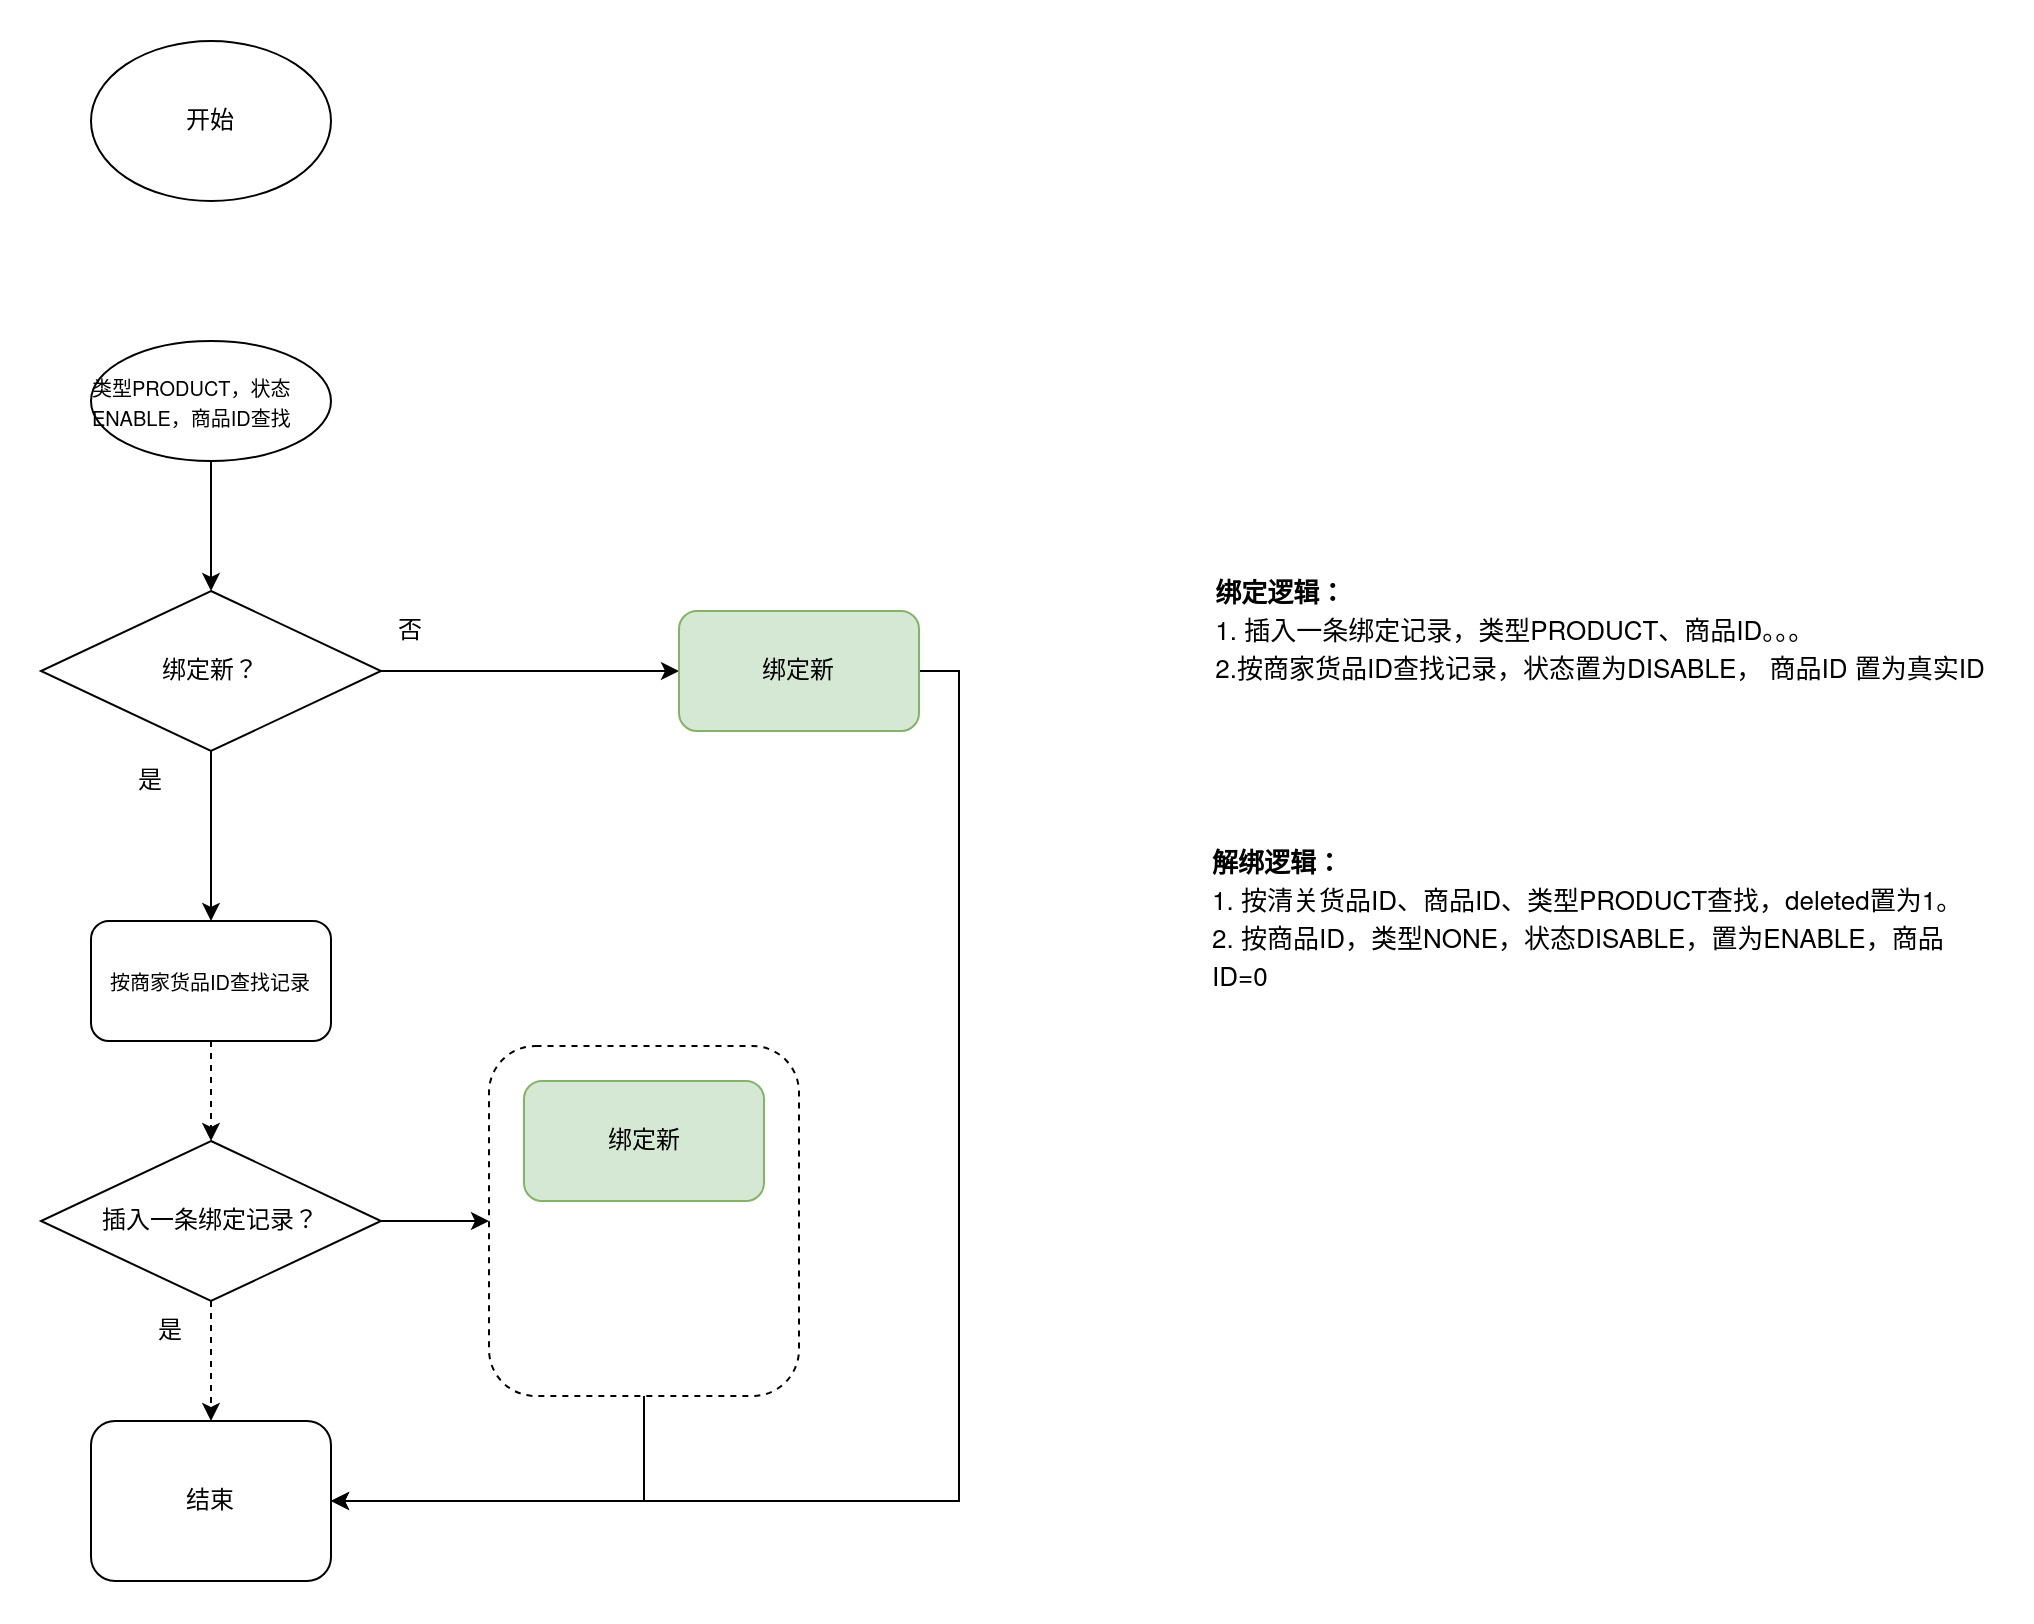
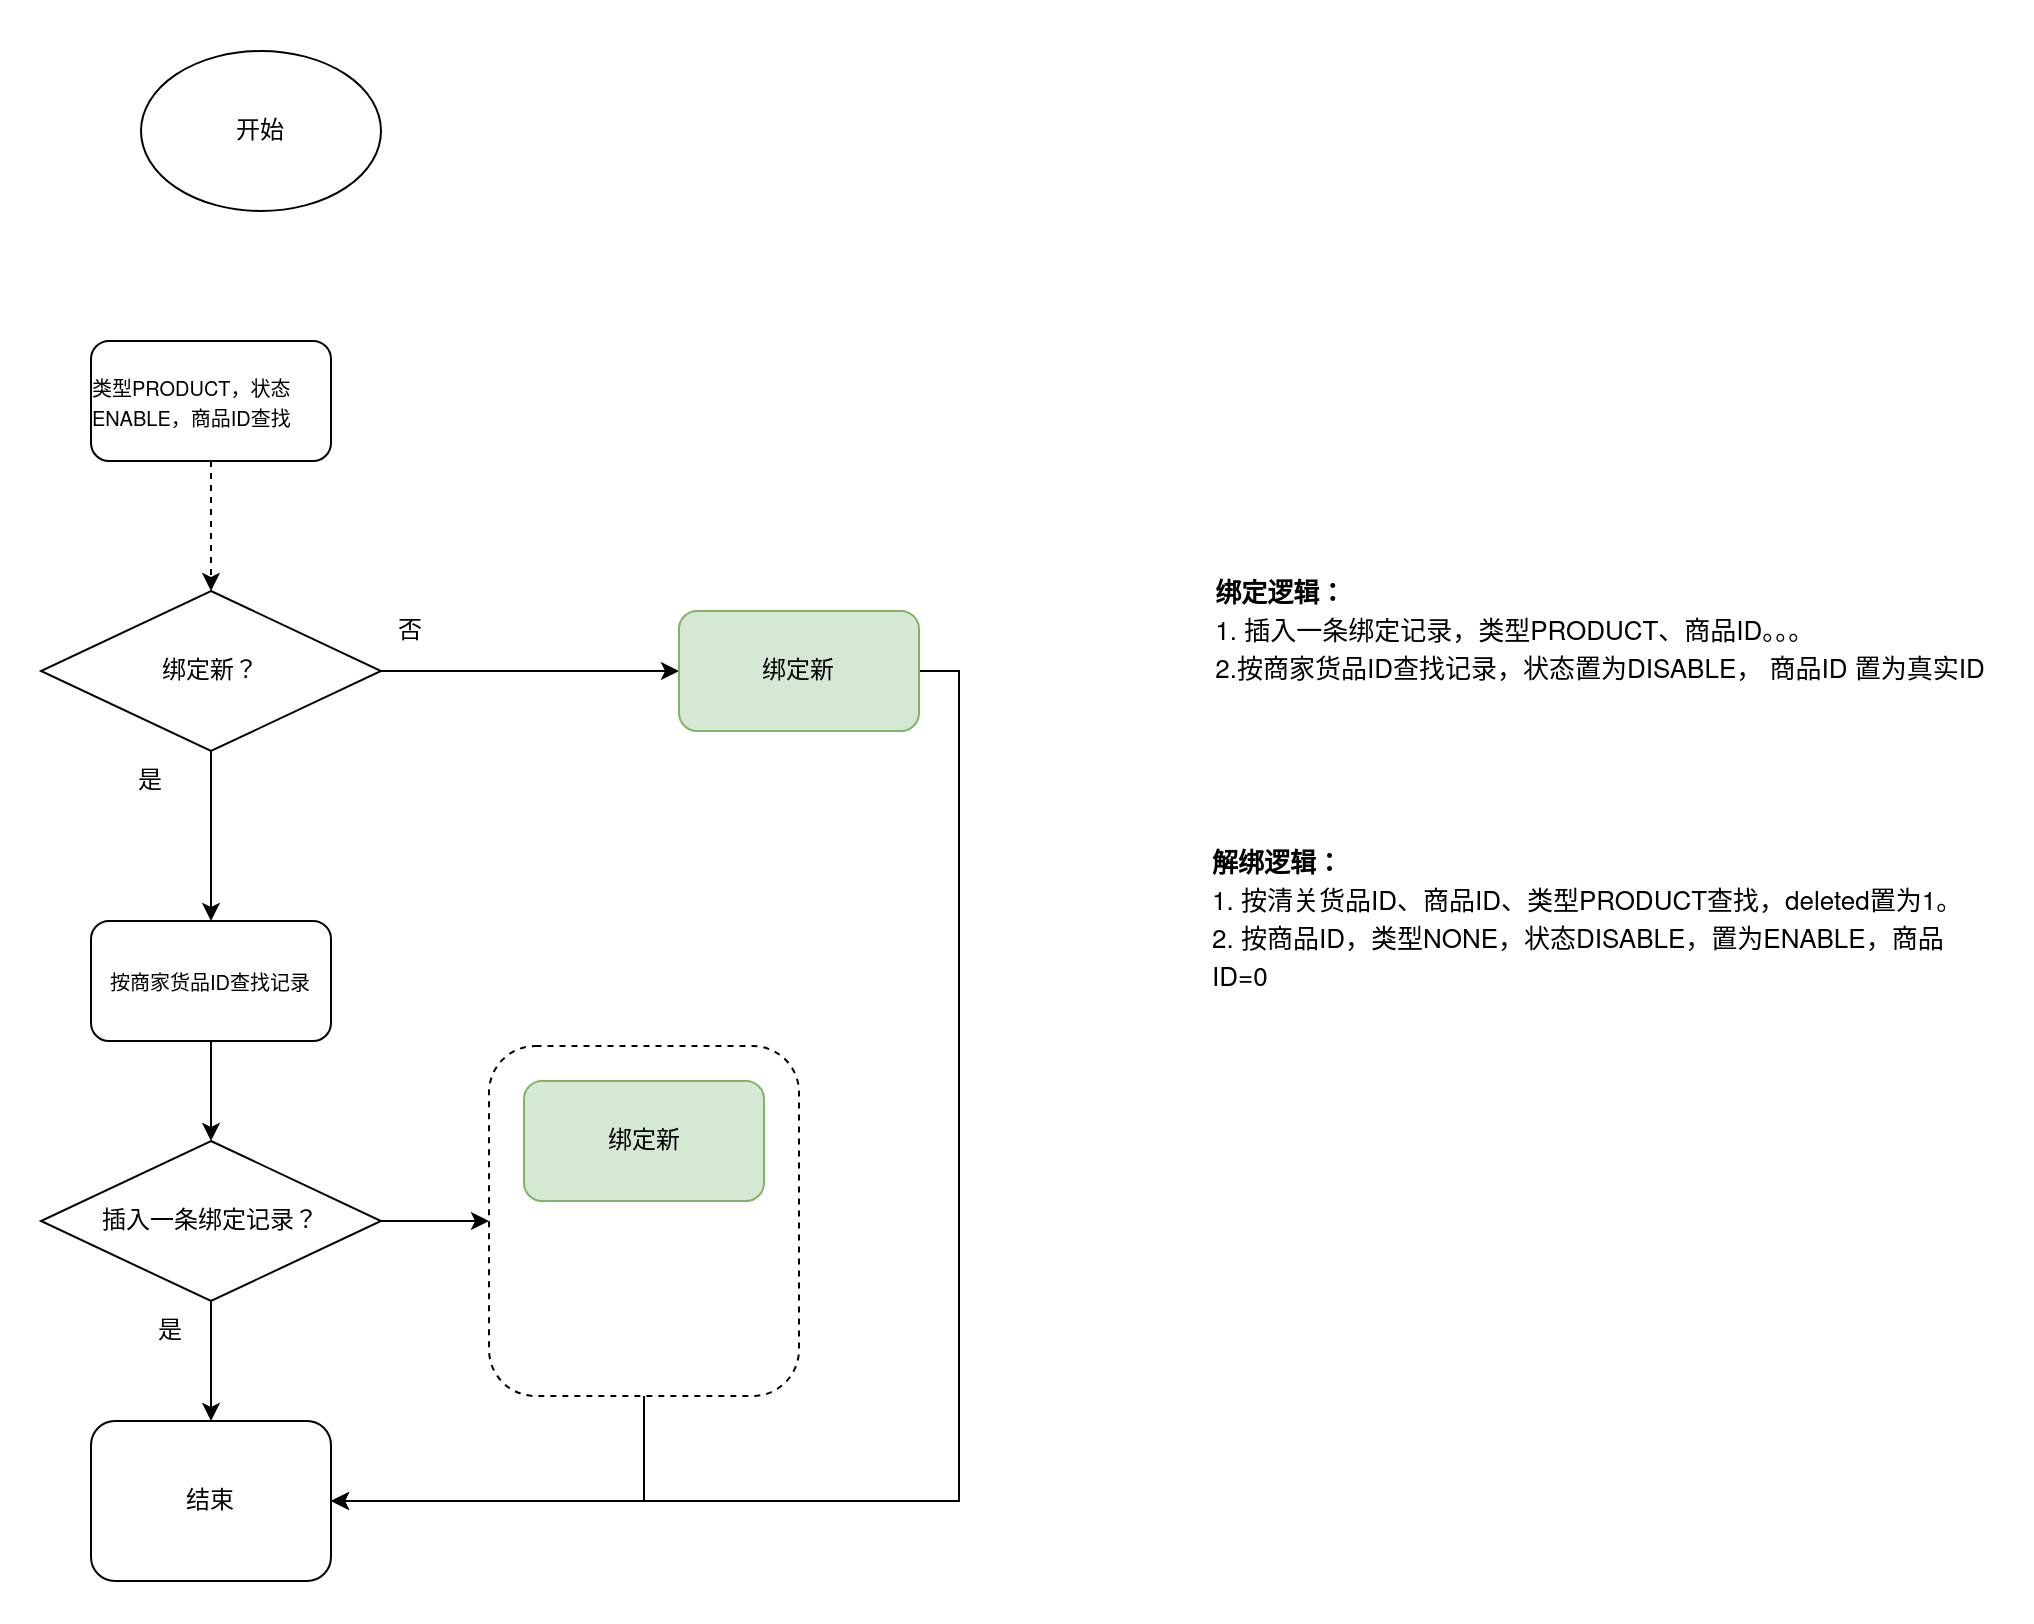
(211, 121) -> (261, 131)
(211, 401) -> (211, 401)
(211, 521) -> (211, 521)
(211, 1085) -> (211, 1085)
(211, 1356) -> (211, 1356)
